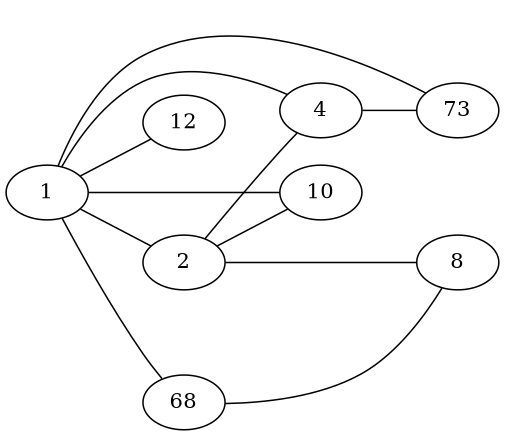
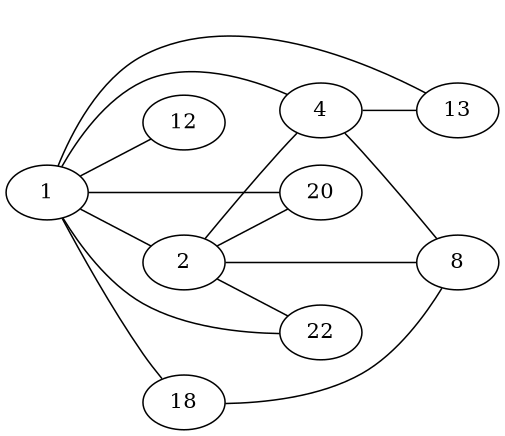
(458, 110) -> (458, 110)
none -> (392, 185)
(321, 193) -> (321, 193)
none -> (321, 332)
(184, 402) -> (184, 402)
